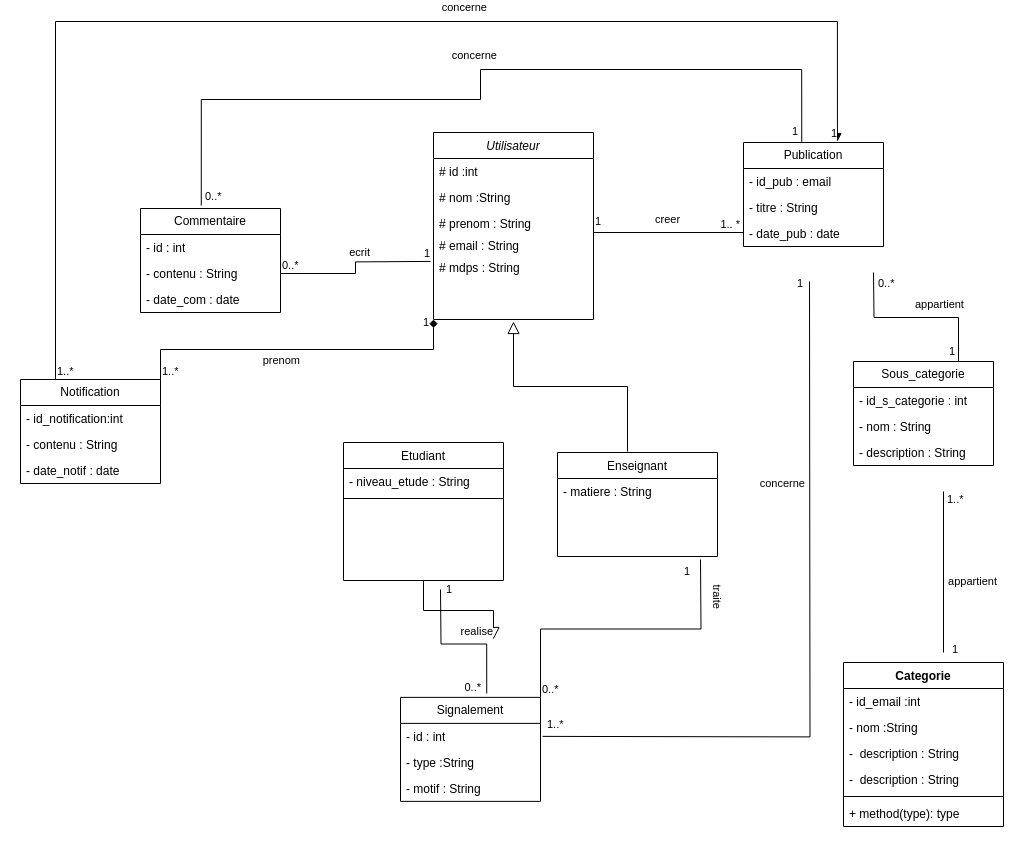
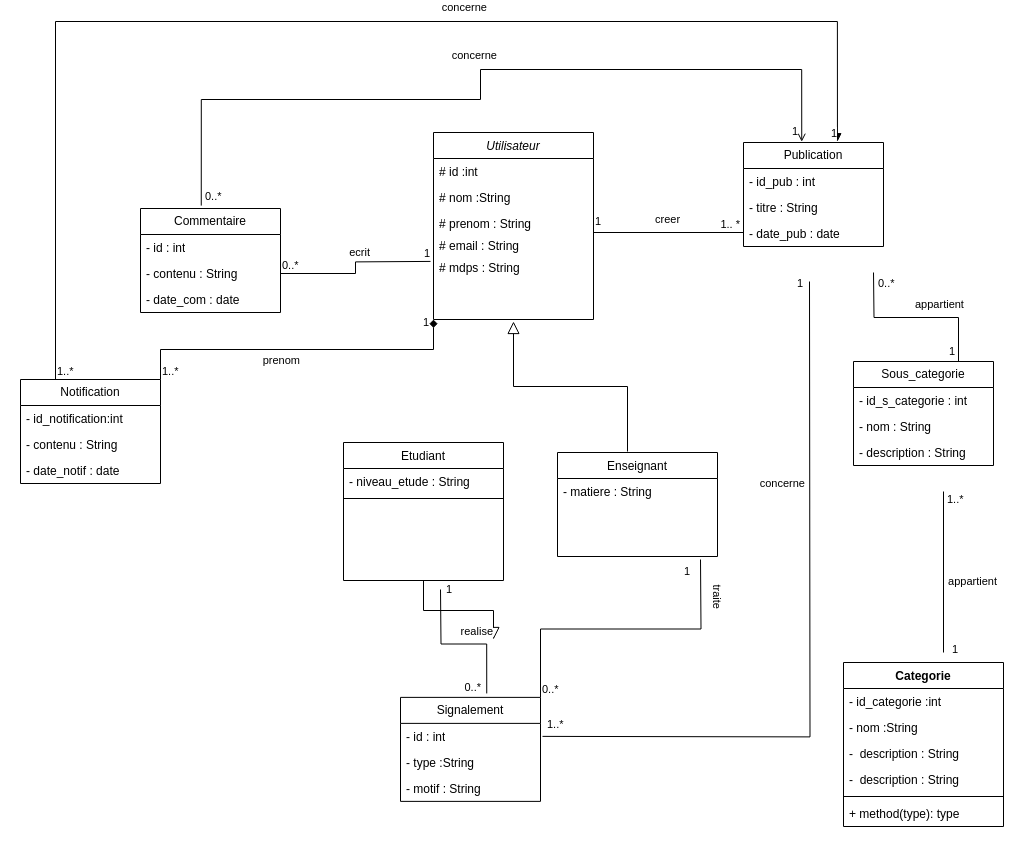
(802, 136) -> (802, 136)
(792, 183) -> (787, 183)
(891, 703) -> (906, 703)
